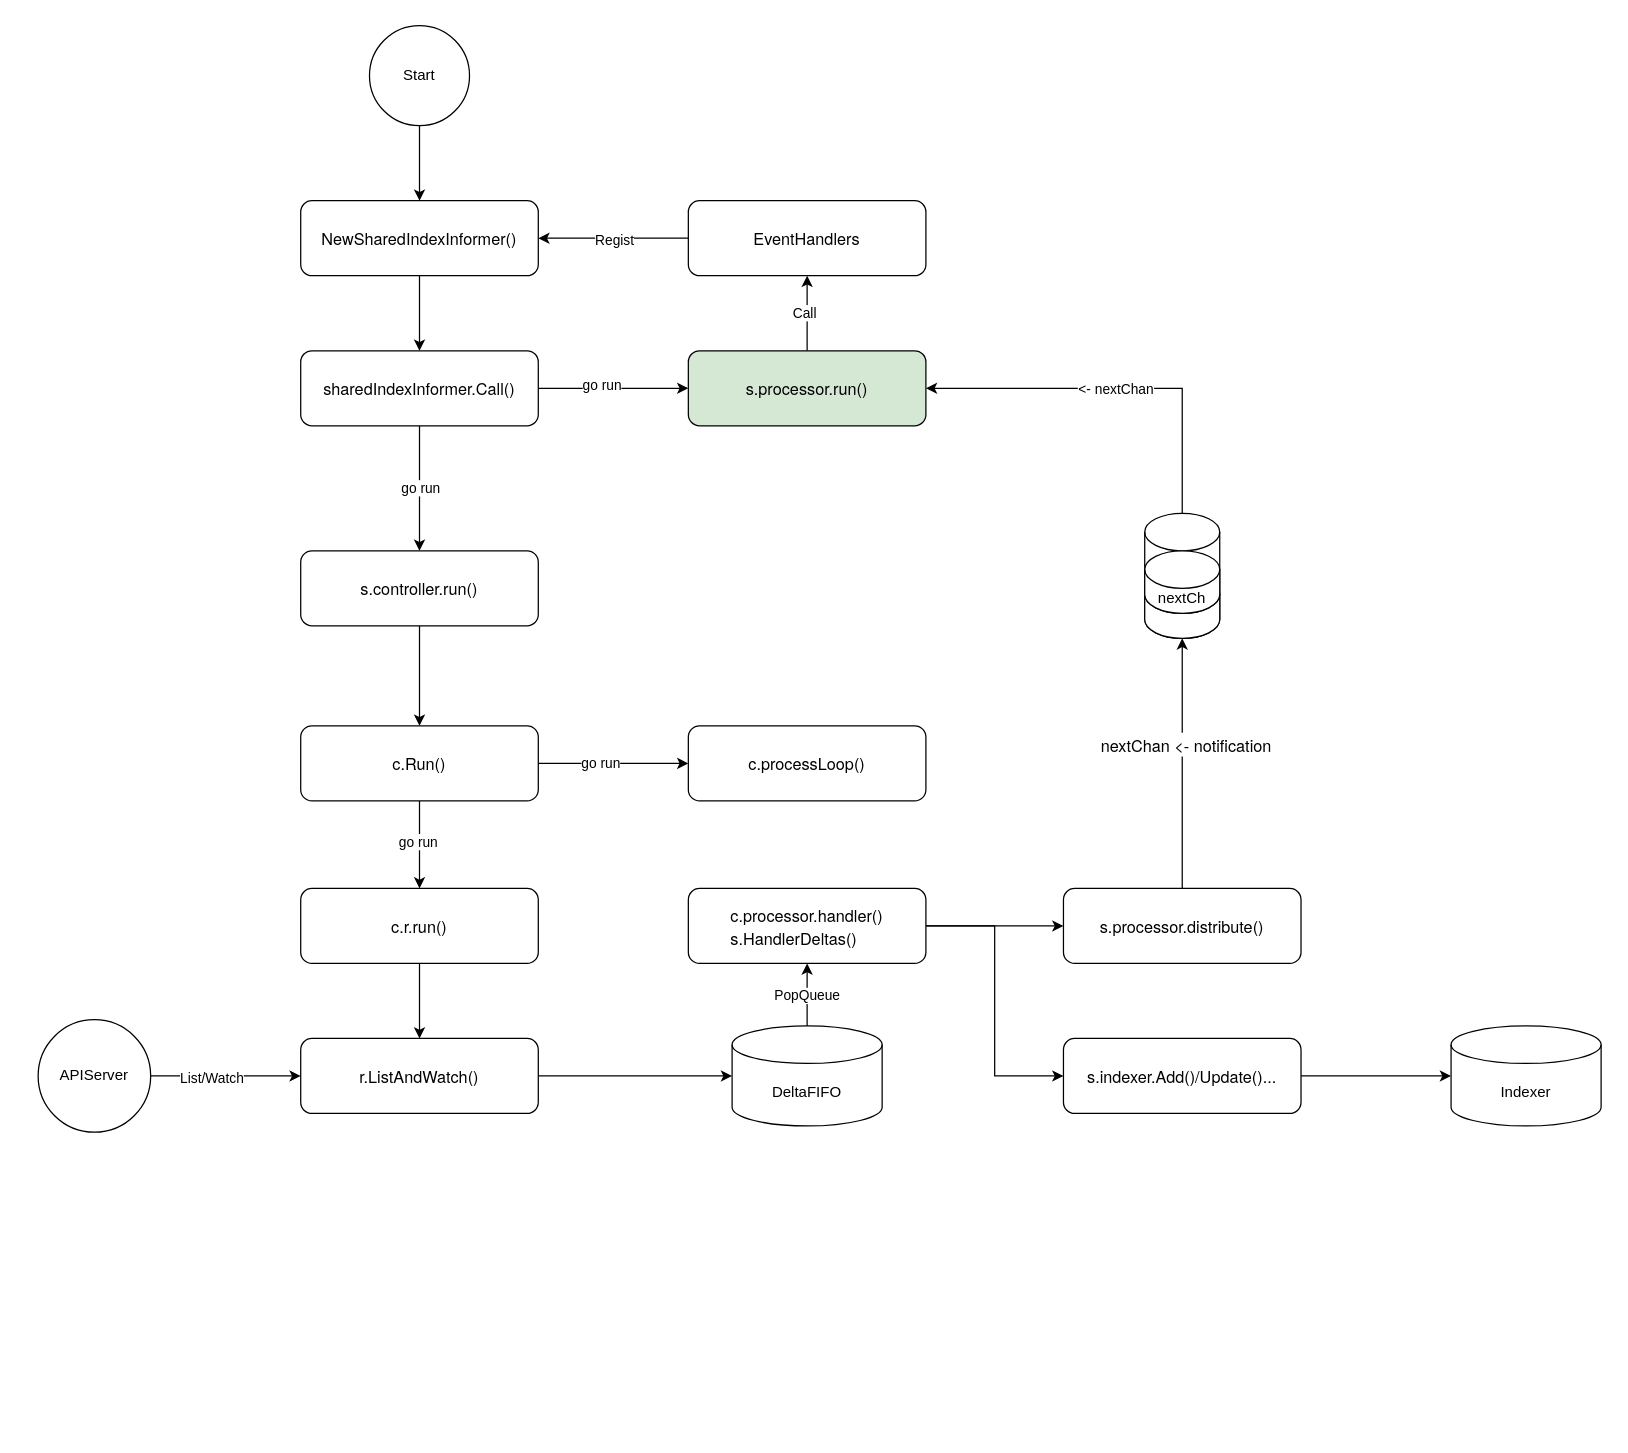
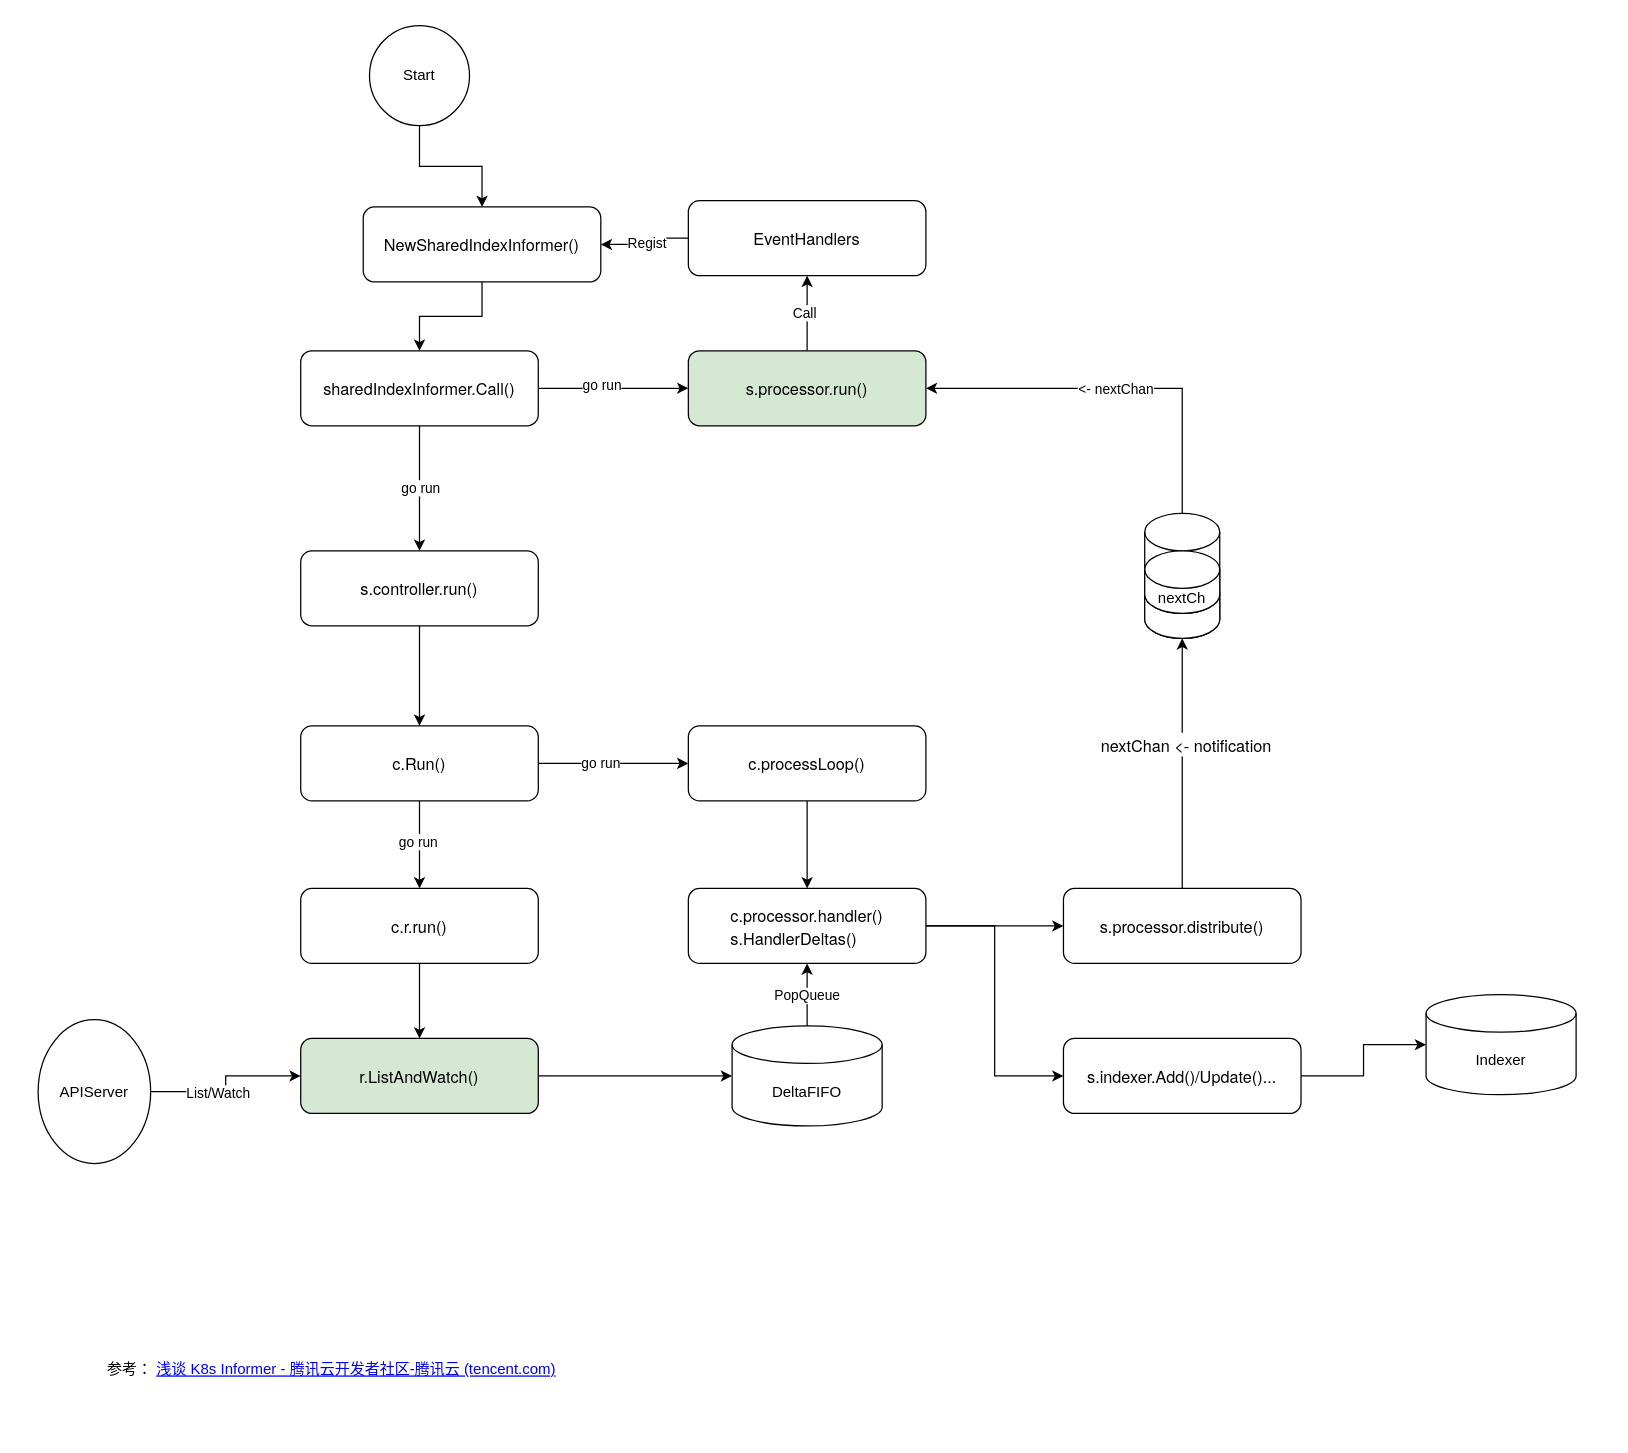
(419, 238) -> (482, 244)
none -> (807, 840)
(94, 1076) -> (94, 1091)
(419, 1076) -> (419, 1076)
(1526, 1076) -> (1501, 1044)
none -> (332, 1369)
